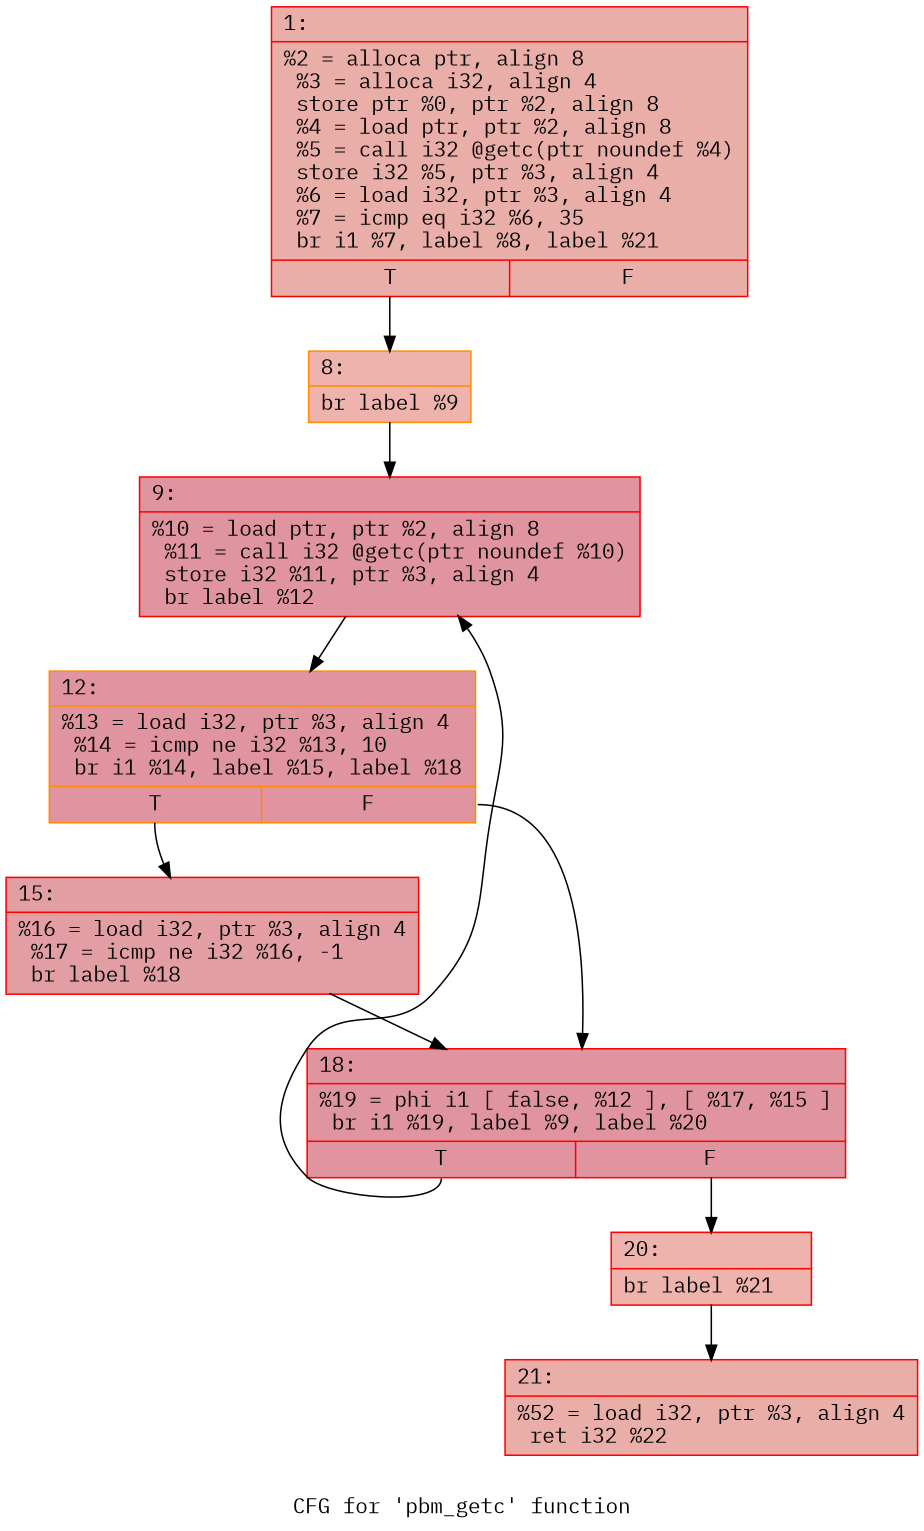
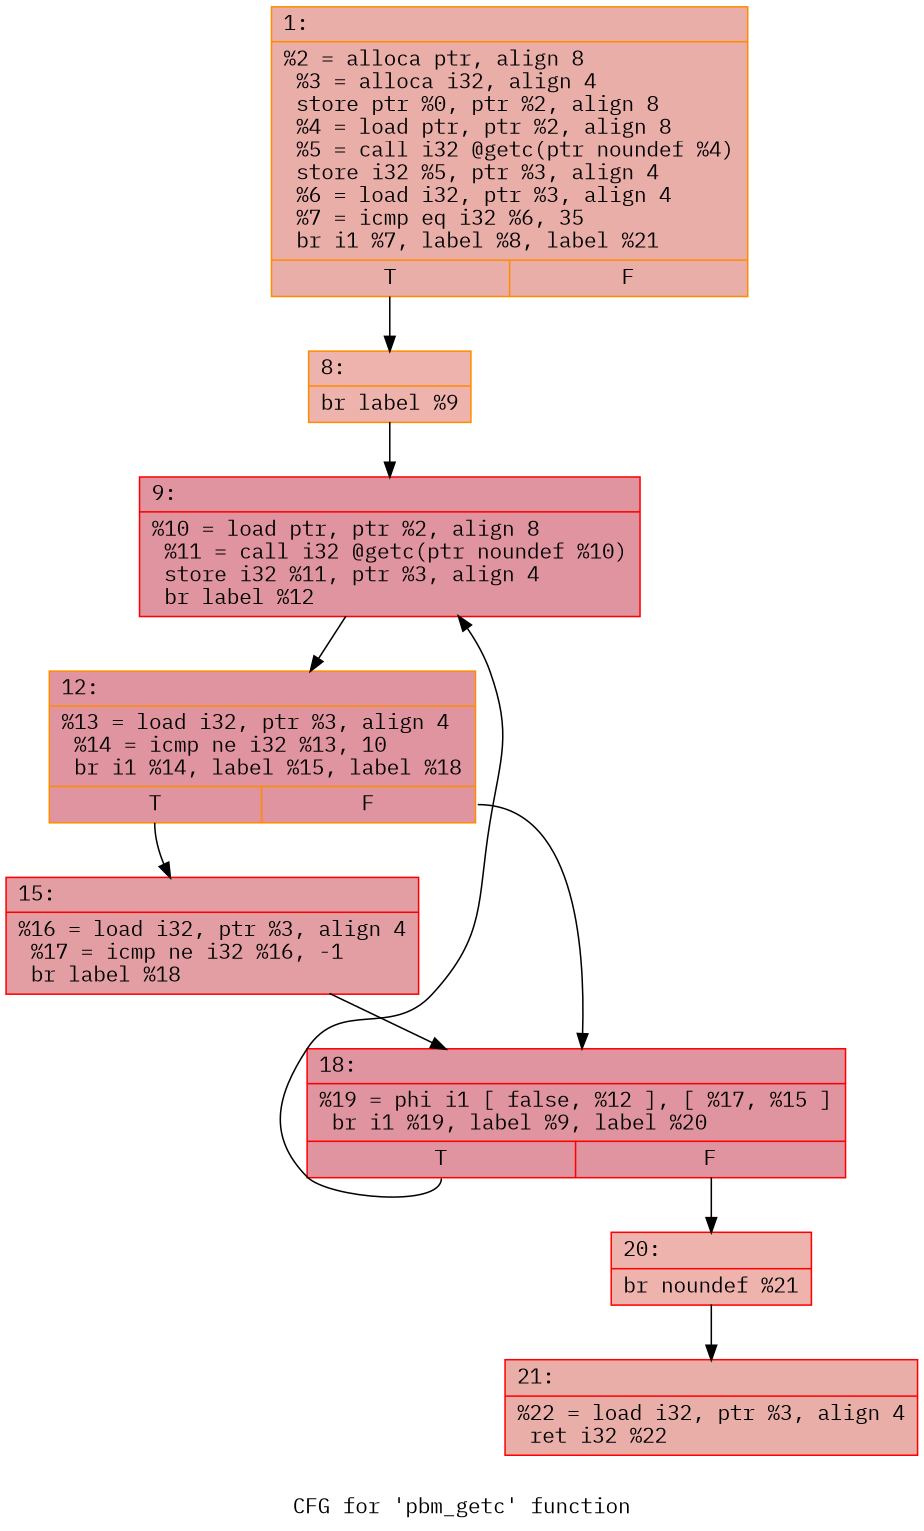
(510, 152) -> (510, 152)
(699, 1286) -> (711, 1286)
(711, 1414) -> (711, 1414)
